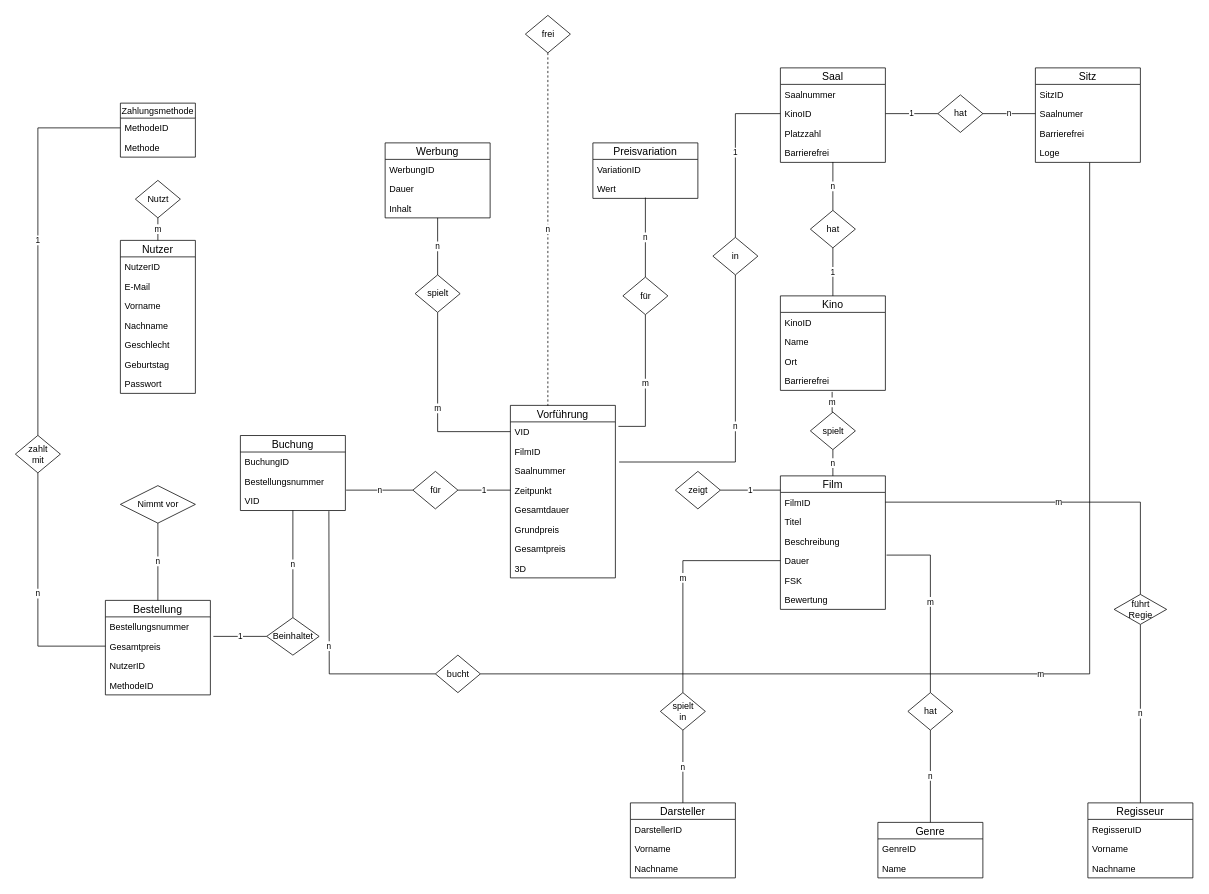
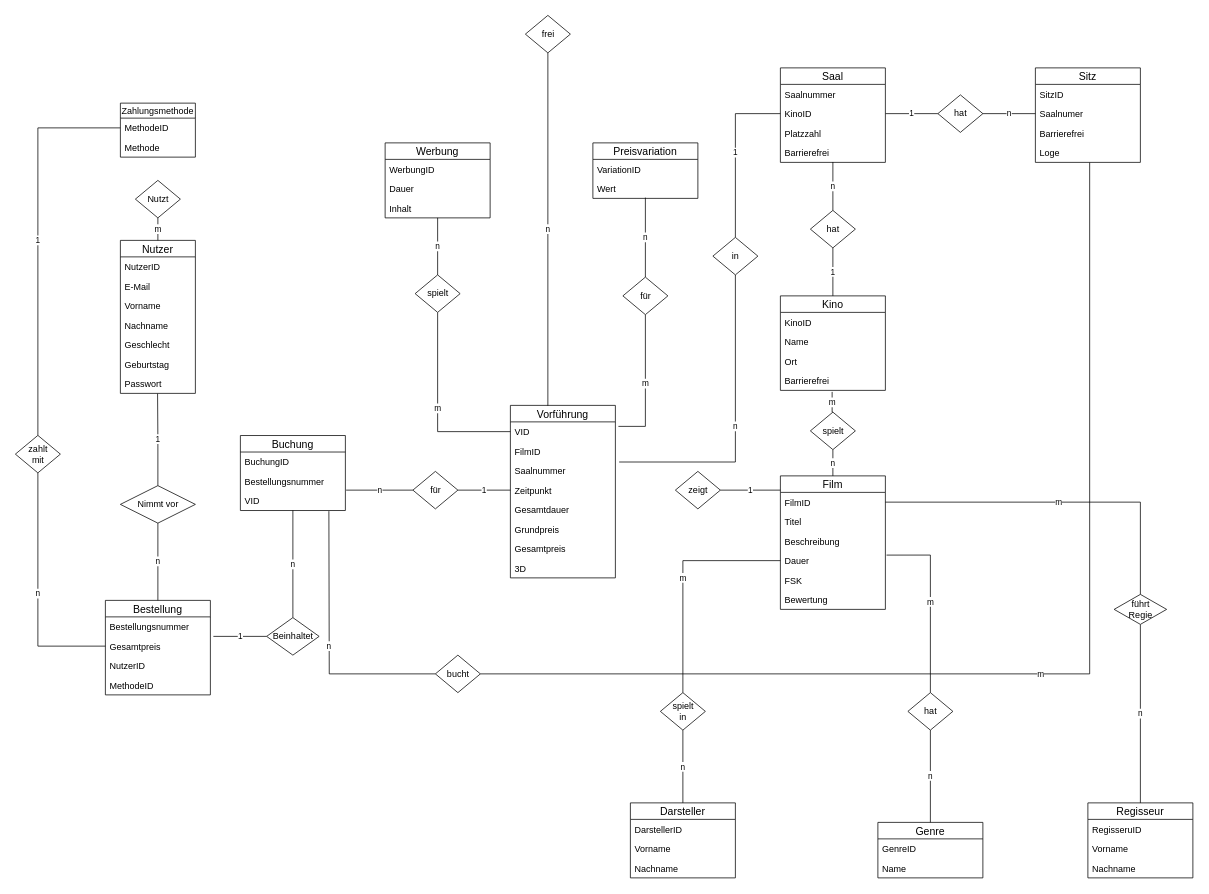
(548, 139) -> (548, 139)
none -> (158, 441)
